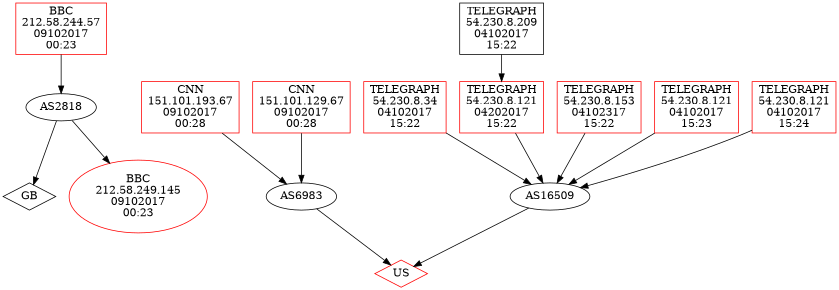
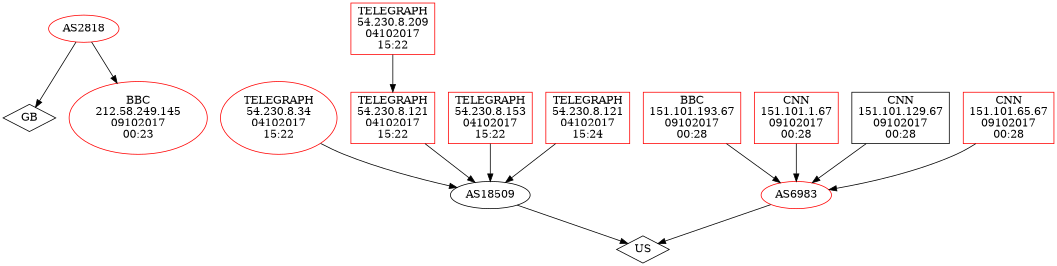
(61, 29) -> none
(502, 29) -> (393, 29)
(61, 107) -> (84, 29)
(190, 107) -> (692, 118)
(301, 107) -> (901, 118)
(405, 107) -> (279, 118)
(502, 107) -> (393, 118)
(599, 107) -> (490, 118)
(697, 107) -> none
none -> (796, 118)
none -> (1009, 118)
(301, 197) -> (796, 195)
(550, 197) -> (490, 195)
(401, 274) -> (643, 249)
